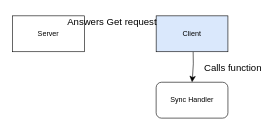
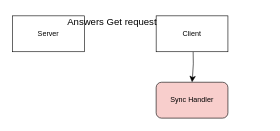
(192, 34) -> (192, 34)
(233, 68) -> none
(192, 101) -> (192, 101)
